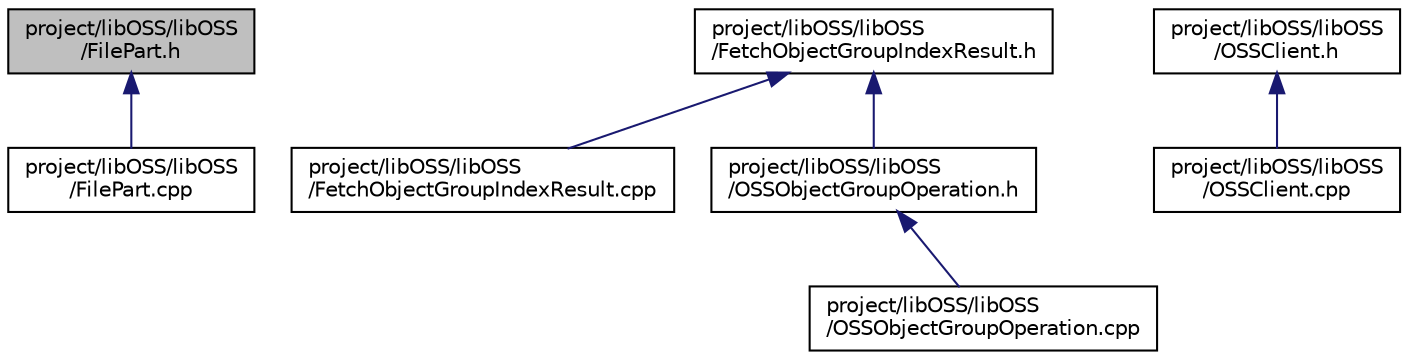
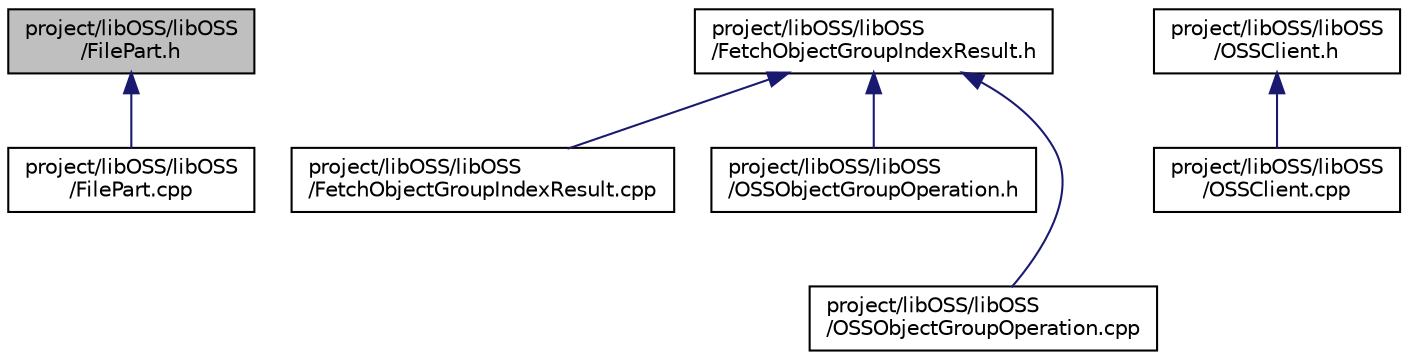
(935, 257) -> (1062, 174)
